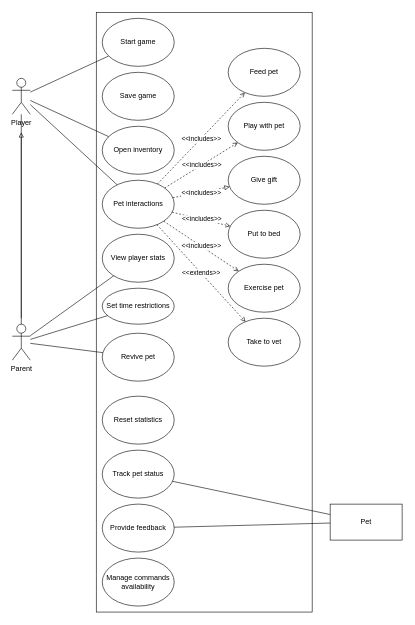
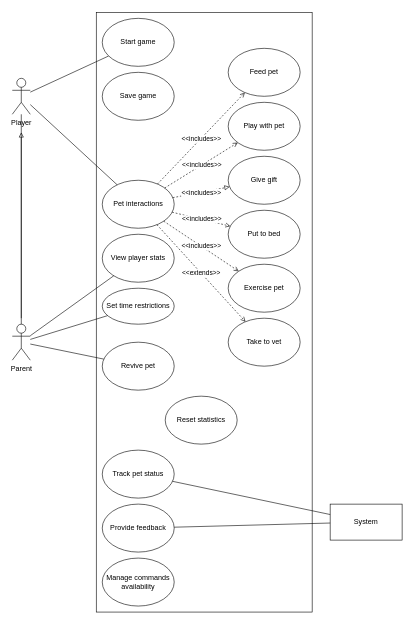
(70, 119) -> none
(138, 150) -> none
(138, 357) -> (138, 366)
(138, 420) -> (201, 420)
(366, 522) -> (366, 522)
